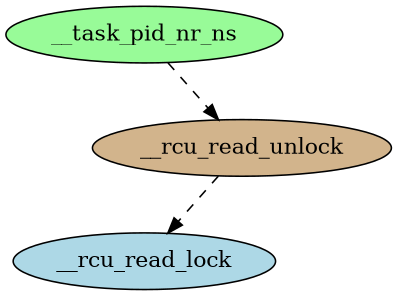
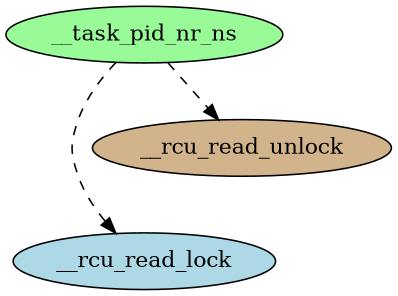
(198, 199) -> (73, 140)
